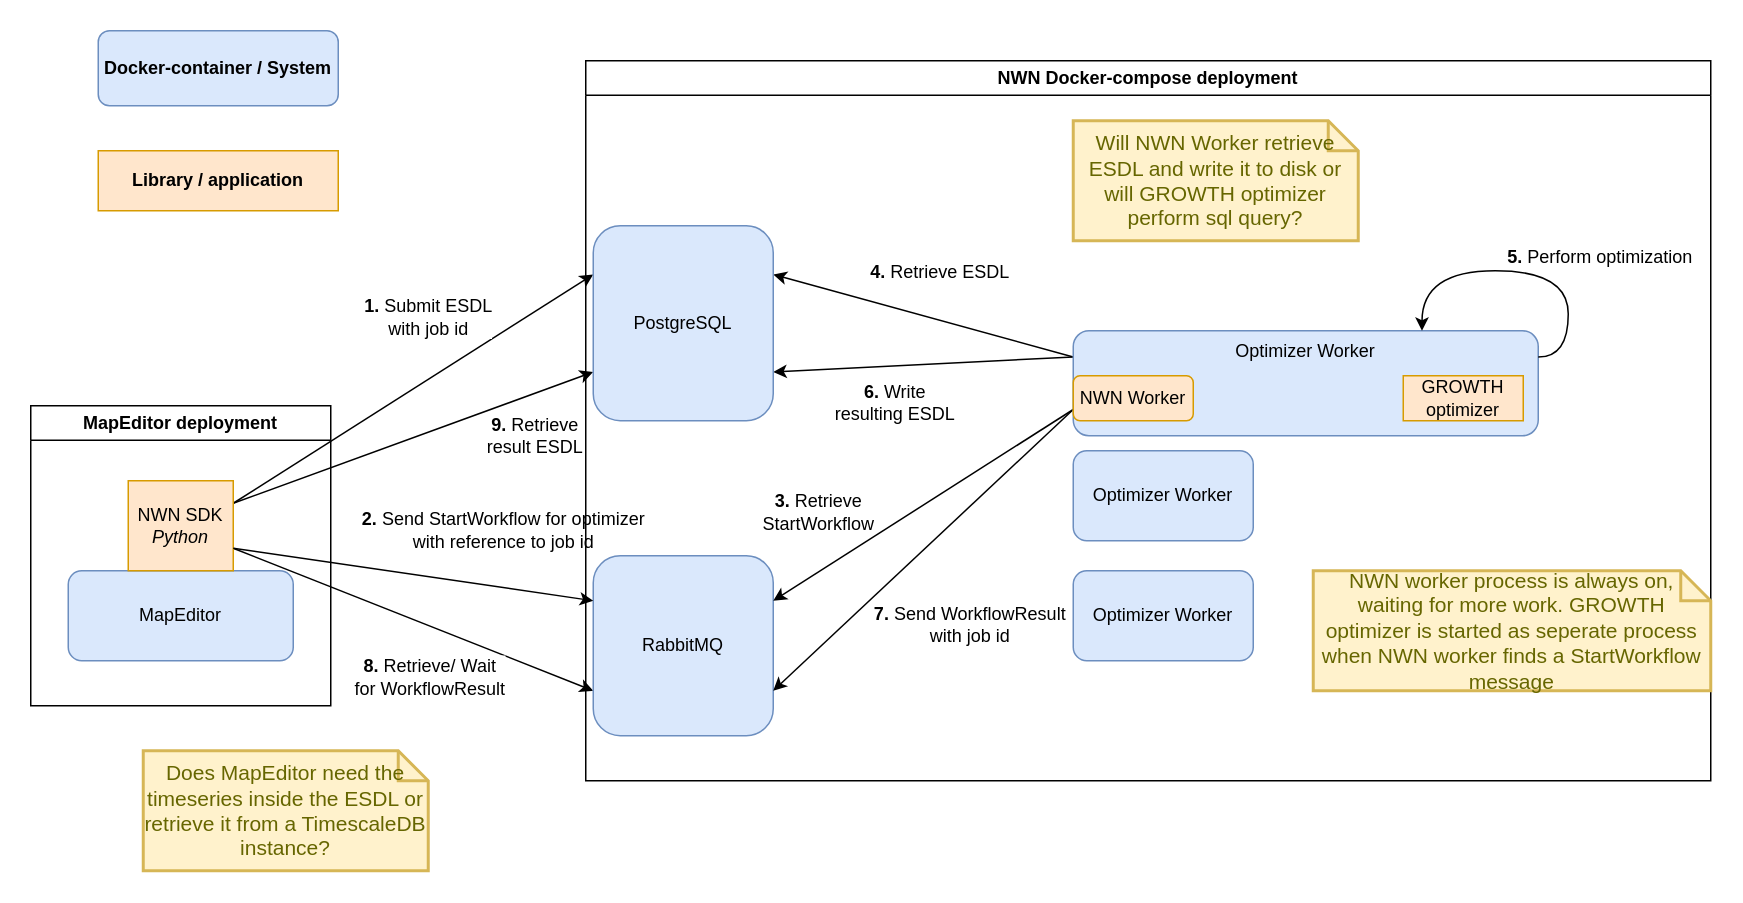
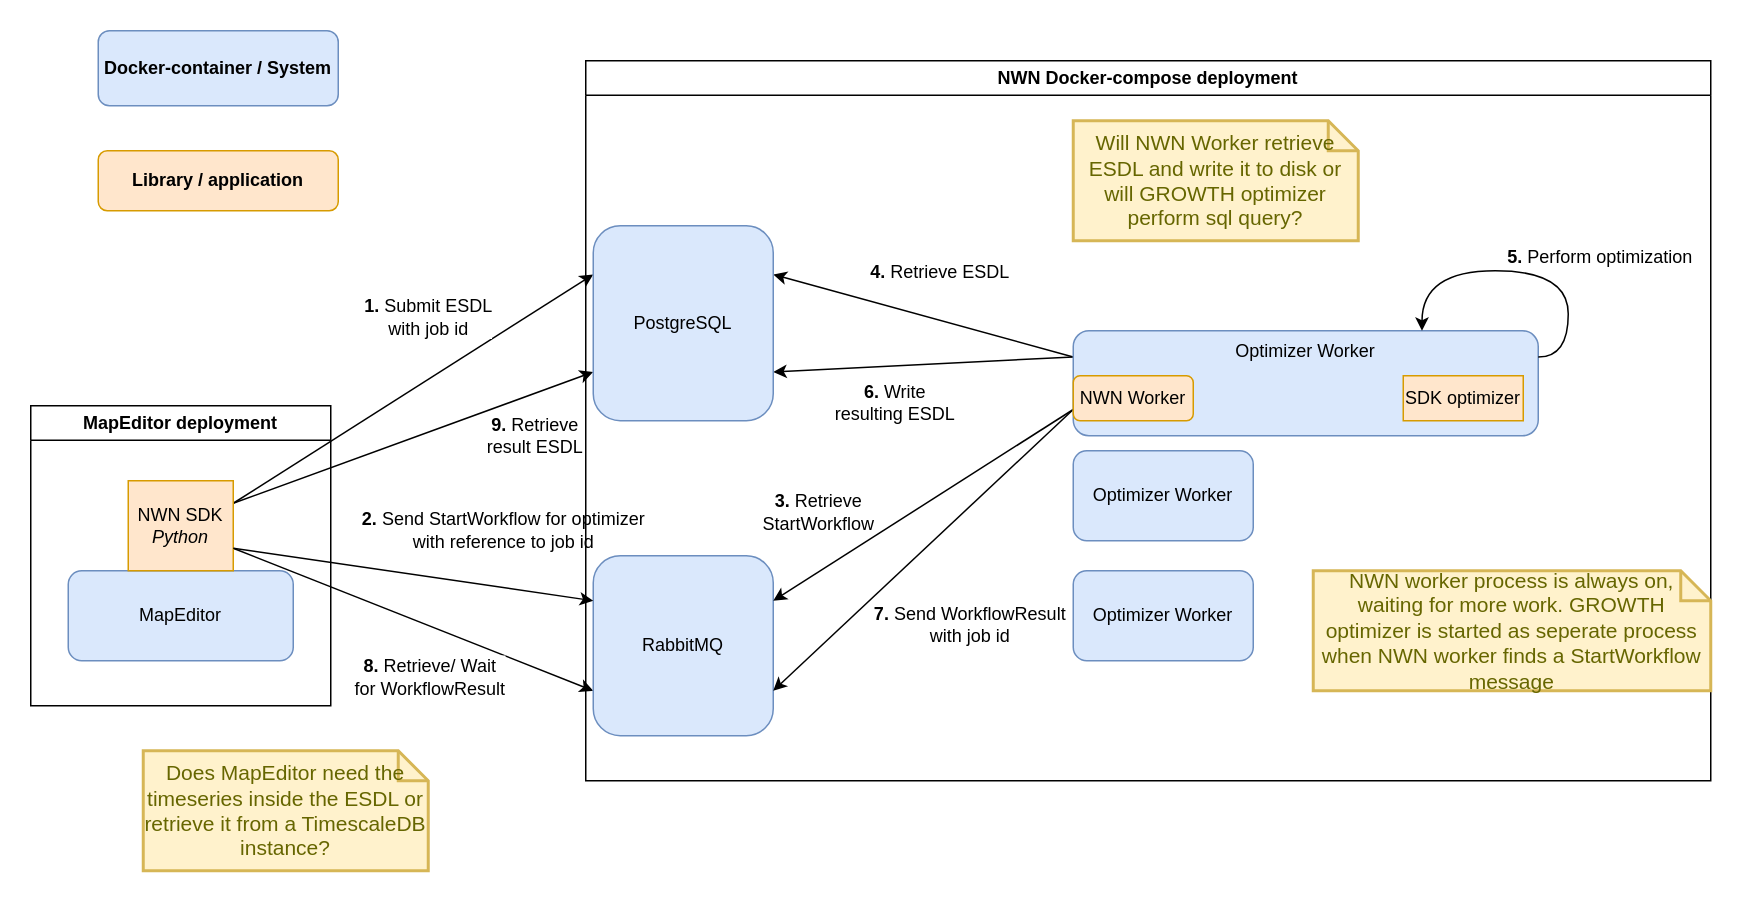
(218, 181) -> (218, 181)
(1463, 398) -> (1463, 398)
